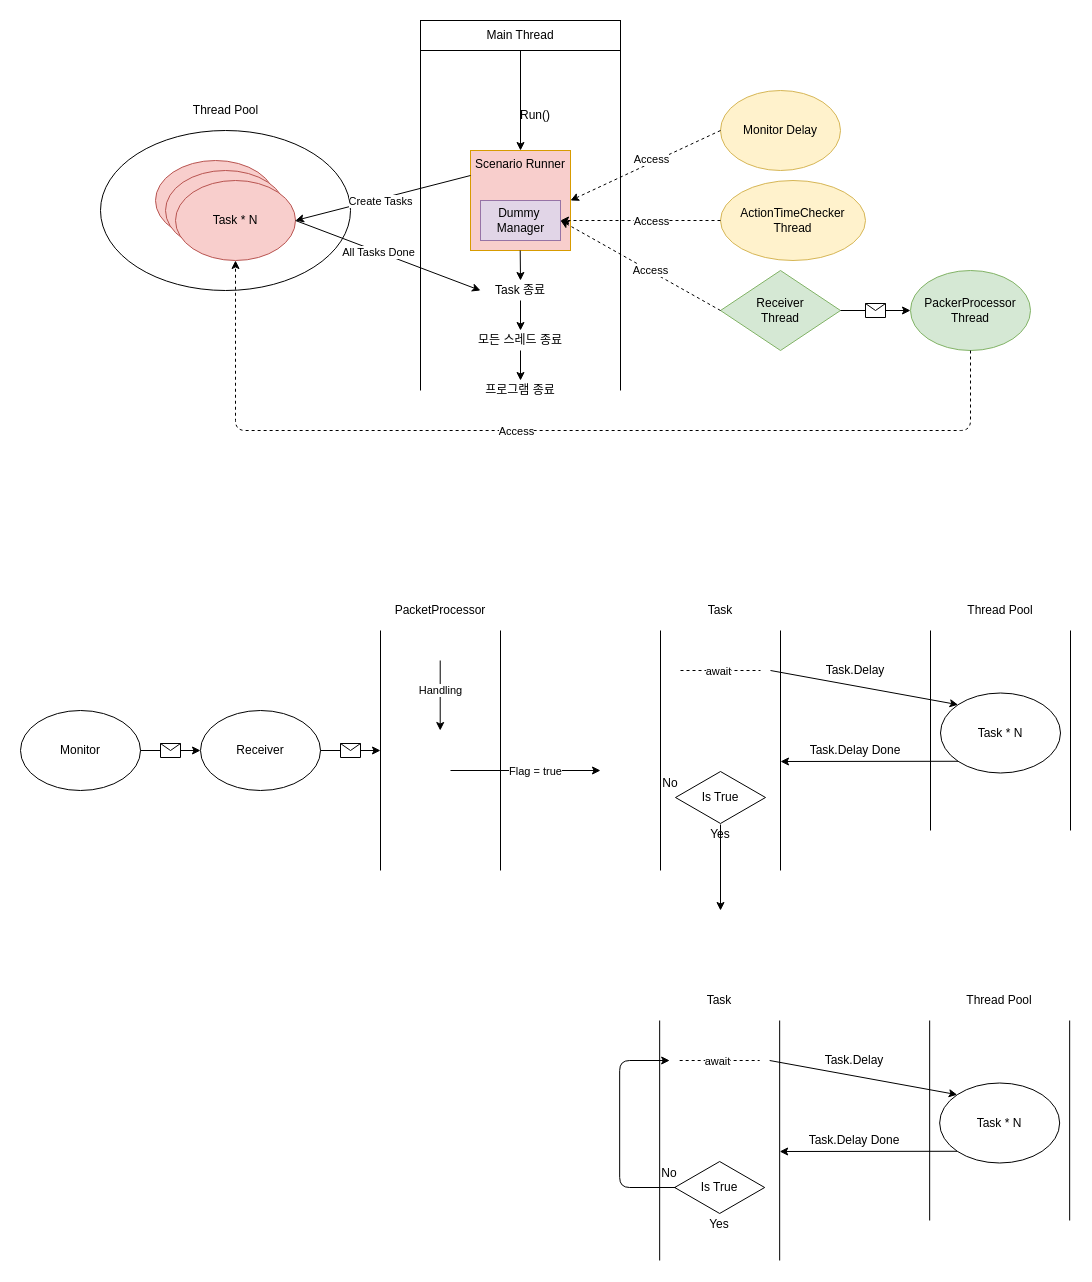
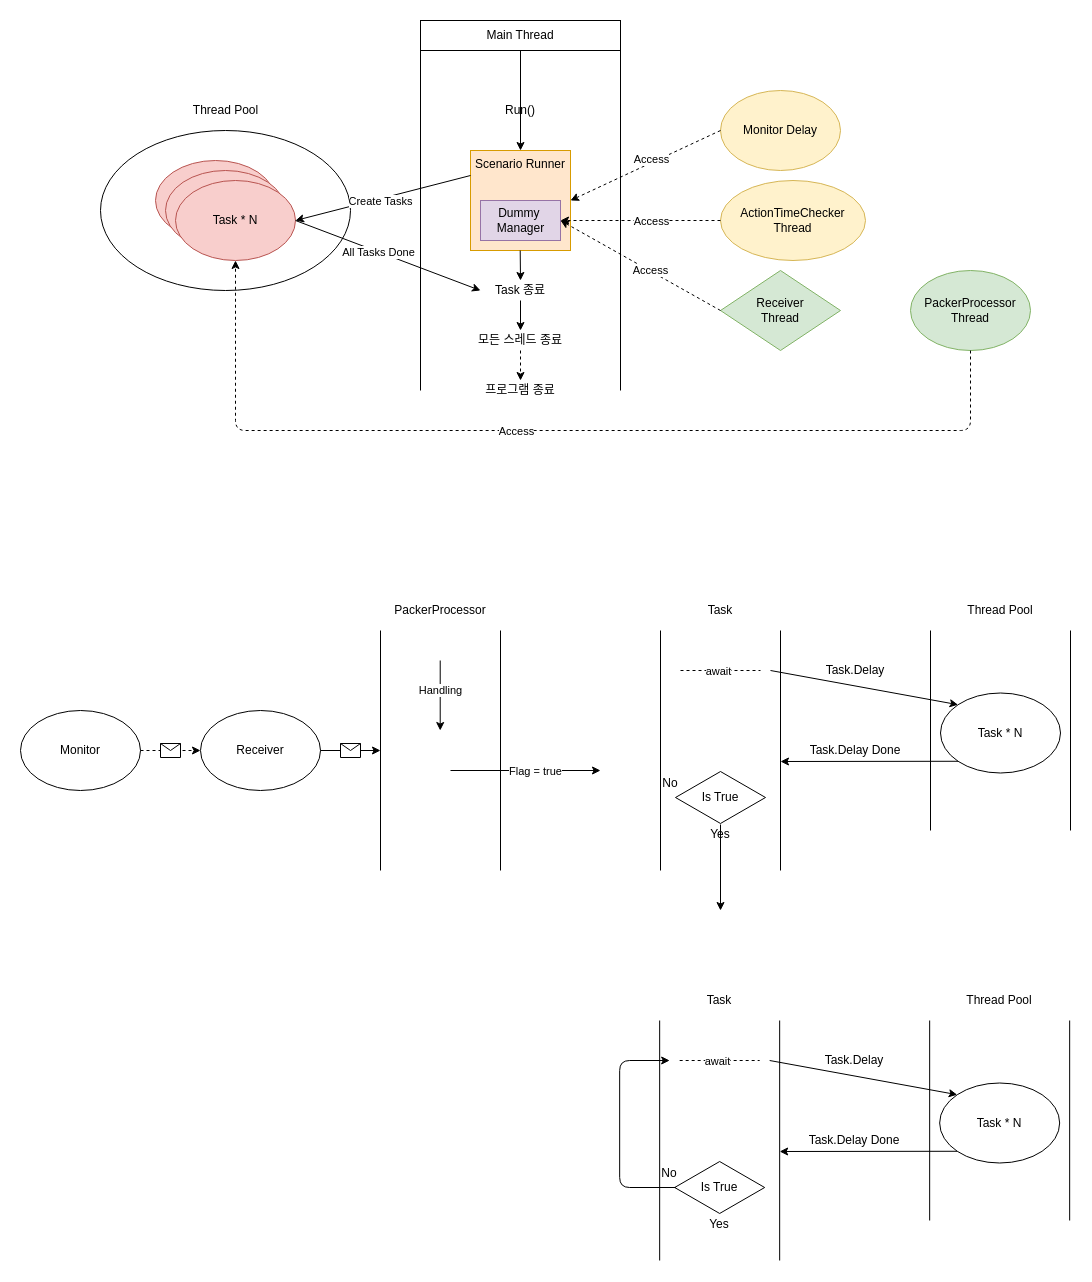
(536, 116) -> (521, 111)
(521, 165) -> (521, 165)
(872, 311) -> none
(521, 363) -> (521, 363)
(441, 611) -> (441, 611)
(151, 751) -> (151, 751)
